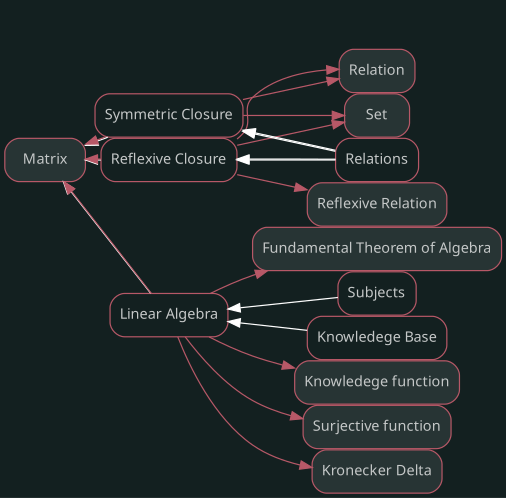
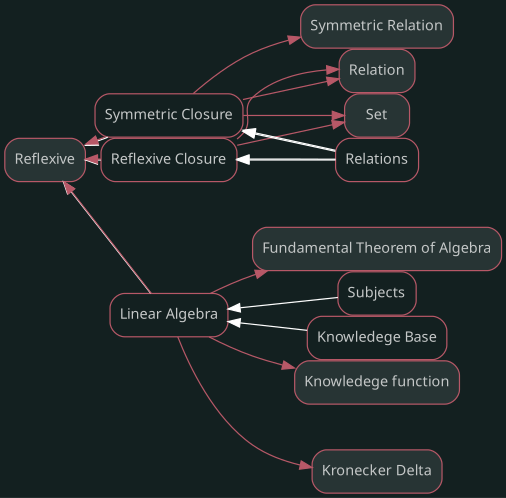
none -> (377, 26)
(45, 160) -> (45, 160)
(377, 204) -> none
(377, 427) -> none
